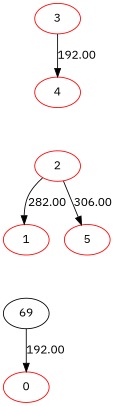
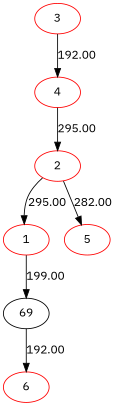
none -> (58, 125)
(47, 203) -> (47, 203)
(93, 203) -> (93, 203)
none -> (26, 272)
(26, 387) -> (26, 387)
